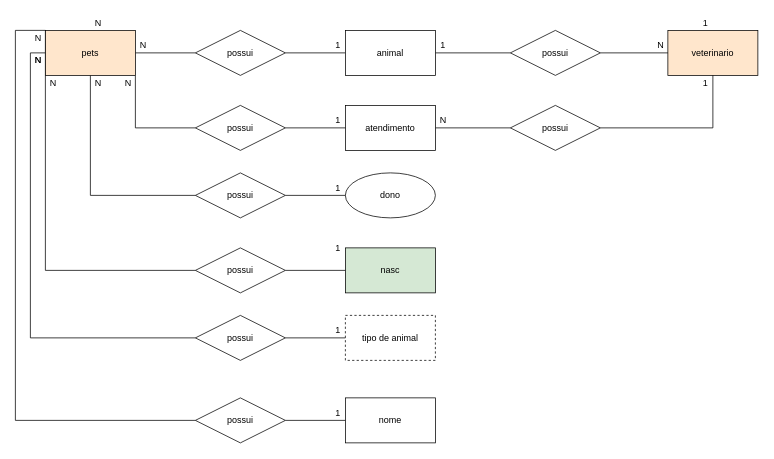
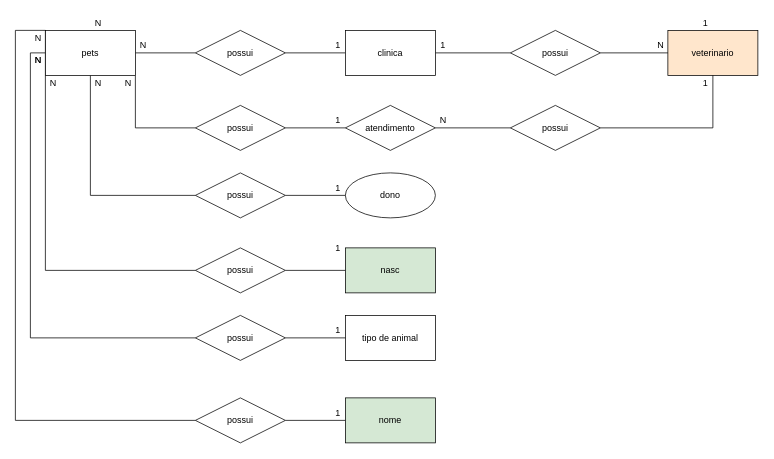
(90, 53) -> (90, 53)
(390, 53) -> (390, 53)
(390, 128) -> (390, 128)
(390, 338) -> (390, 338)
(390, 420) -> (390, 420)
